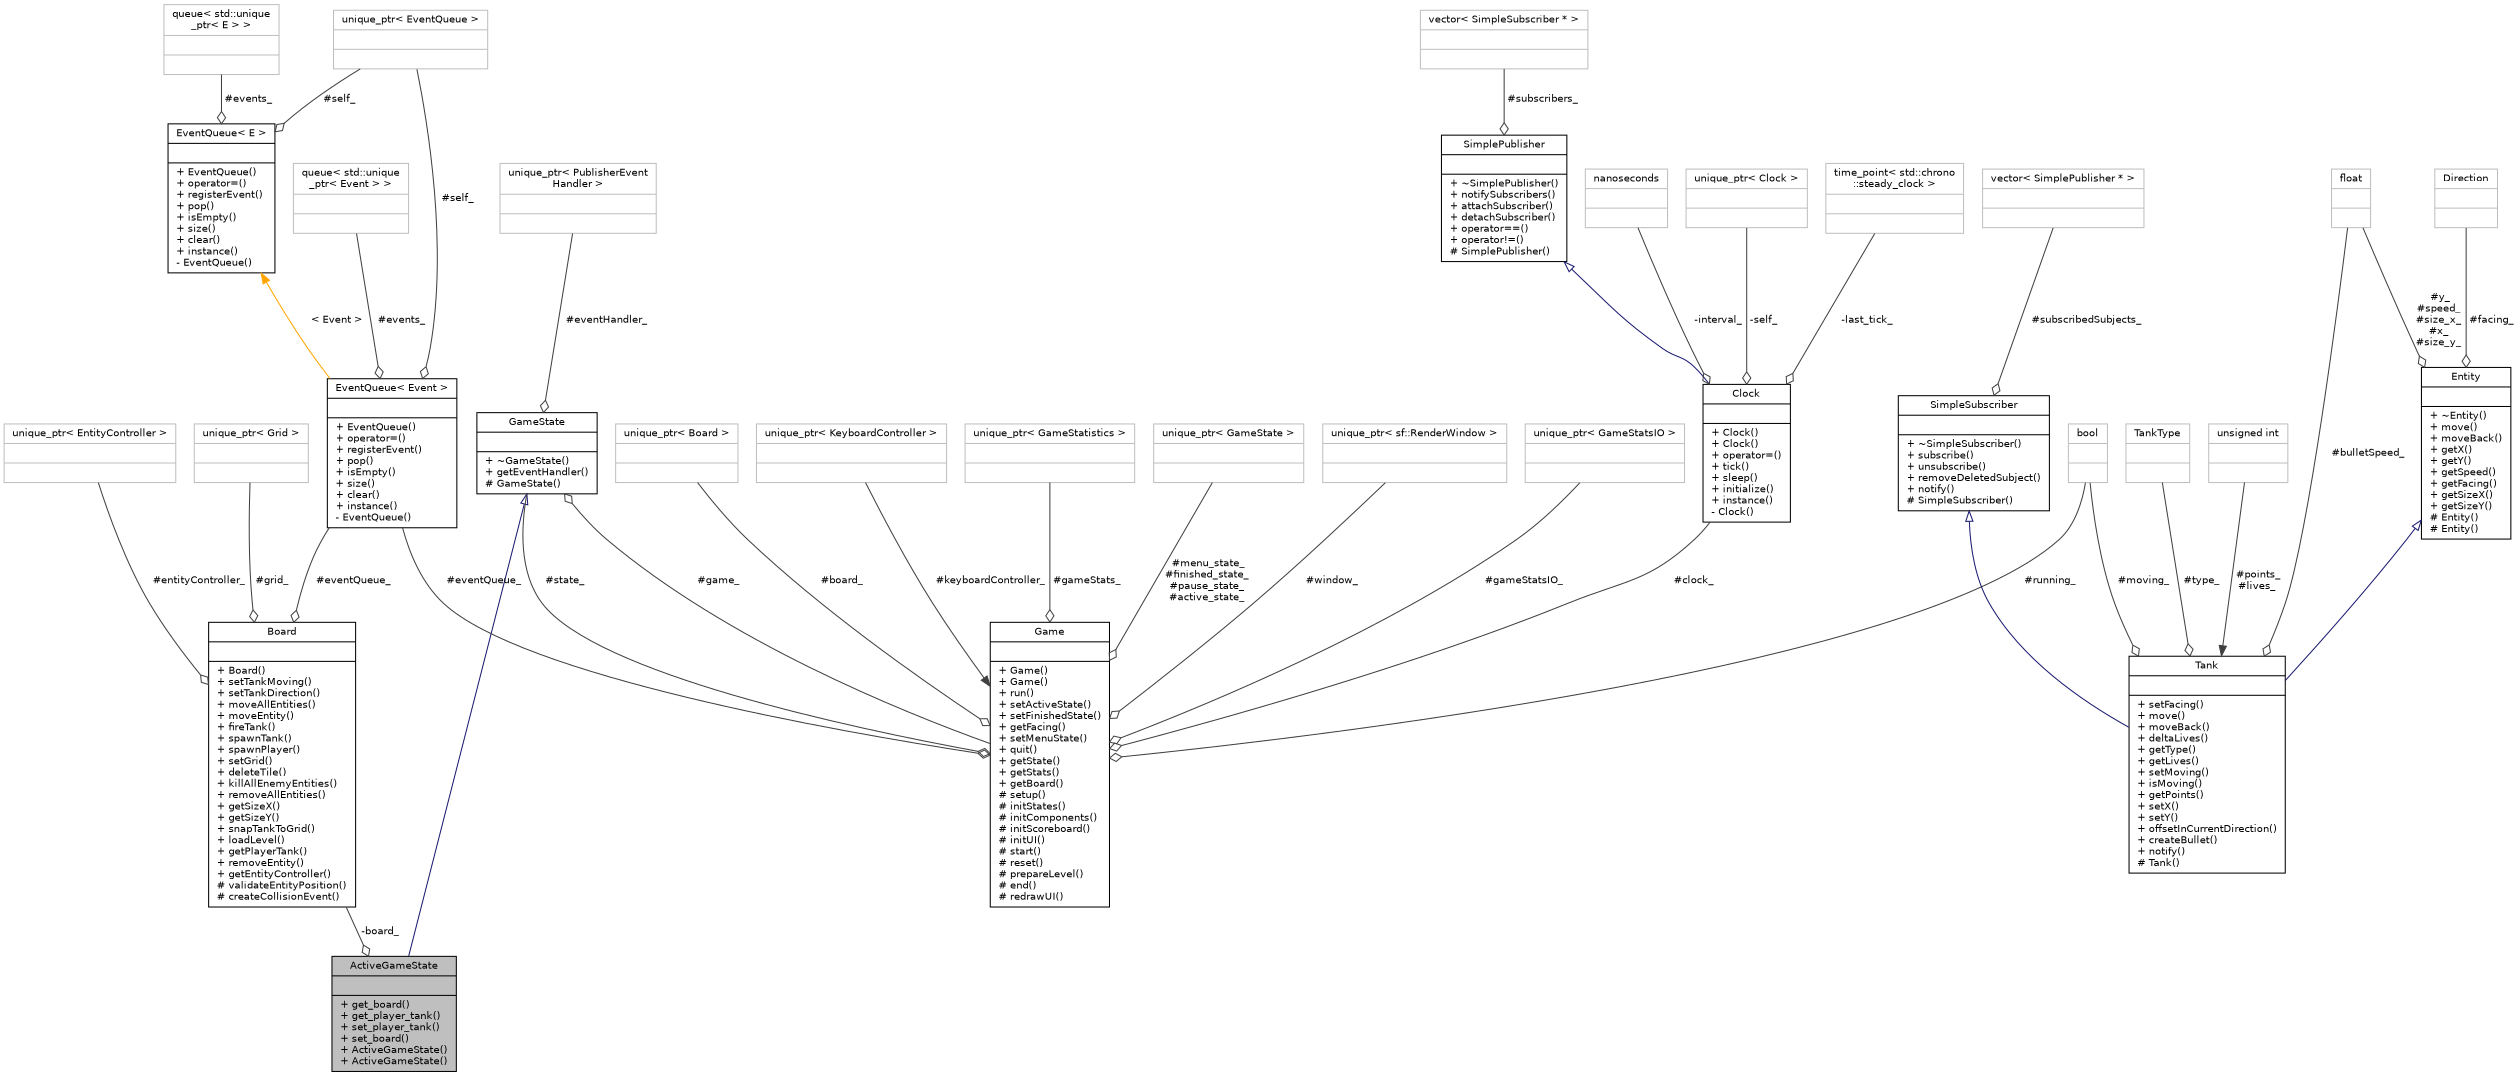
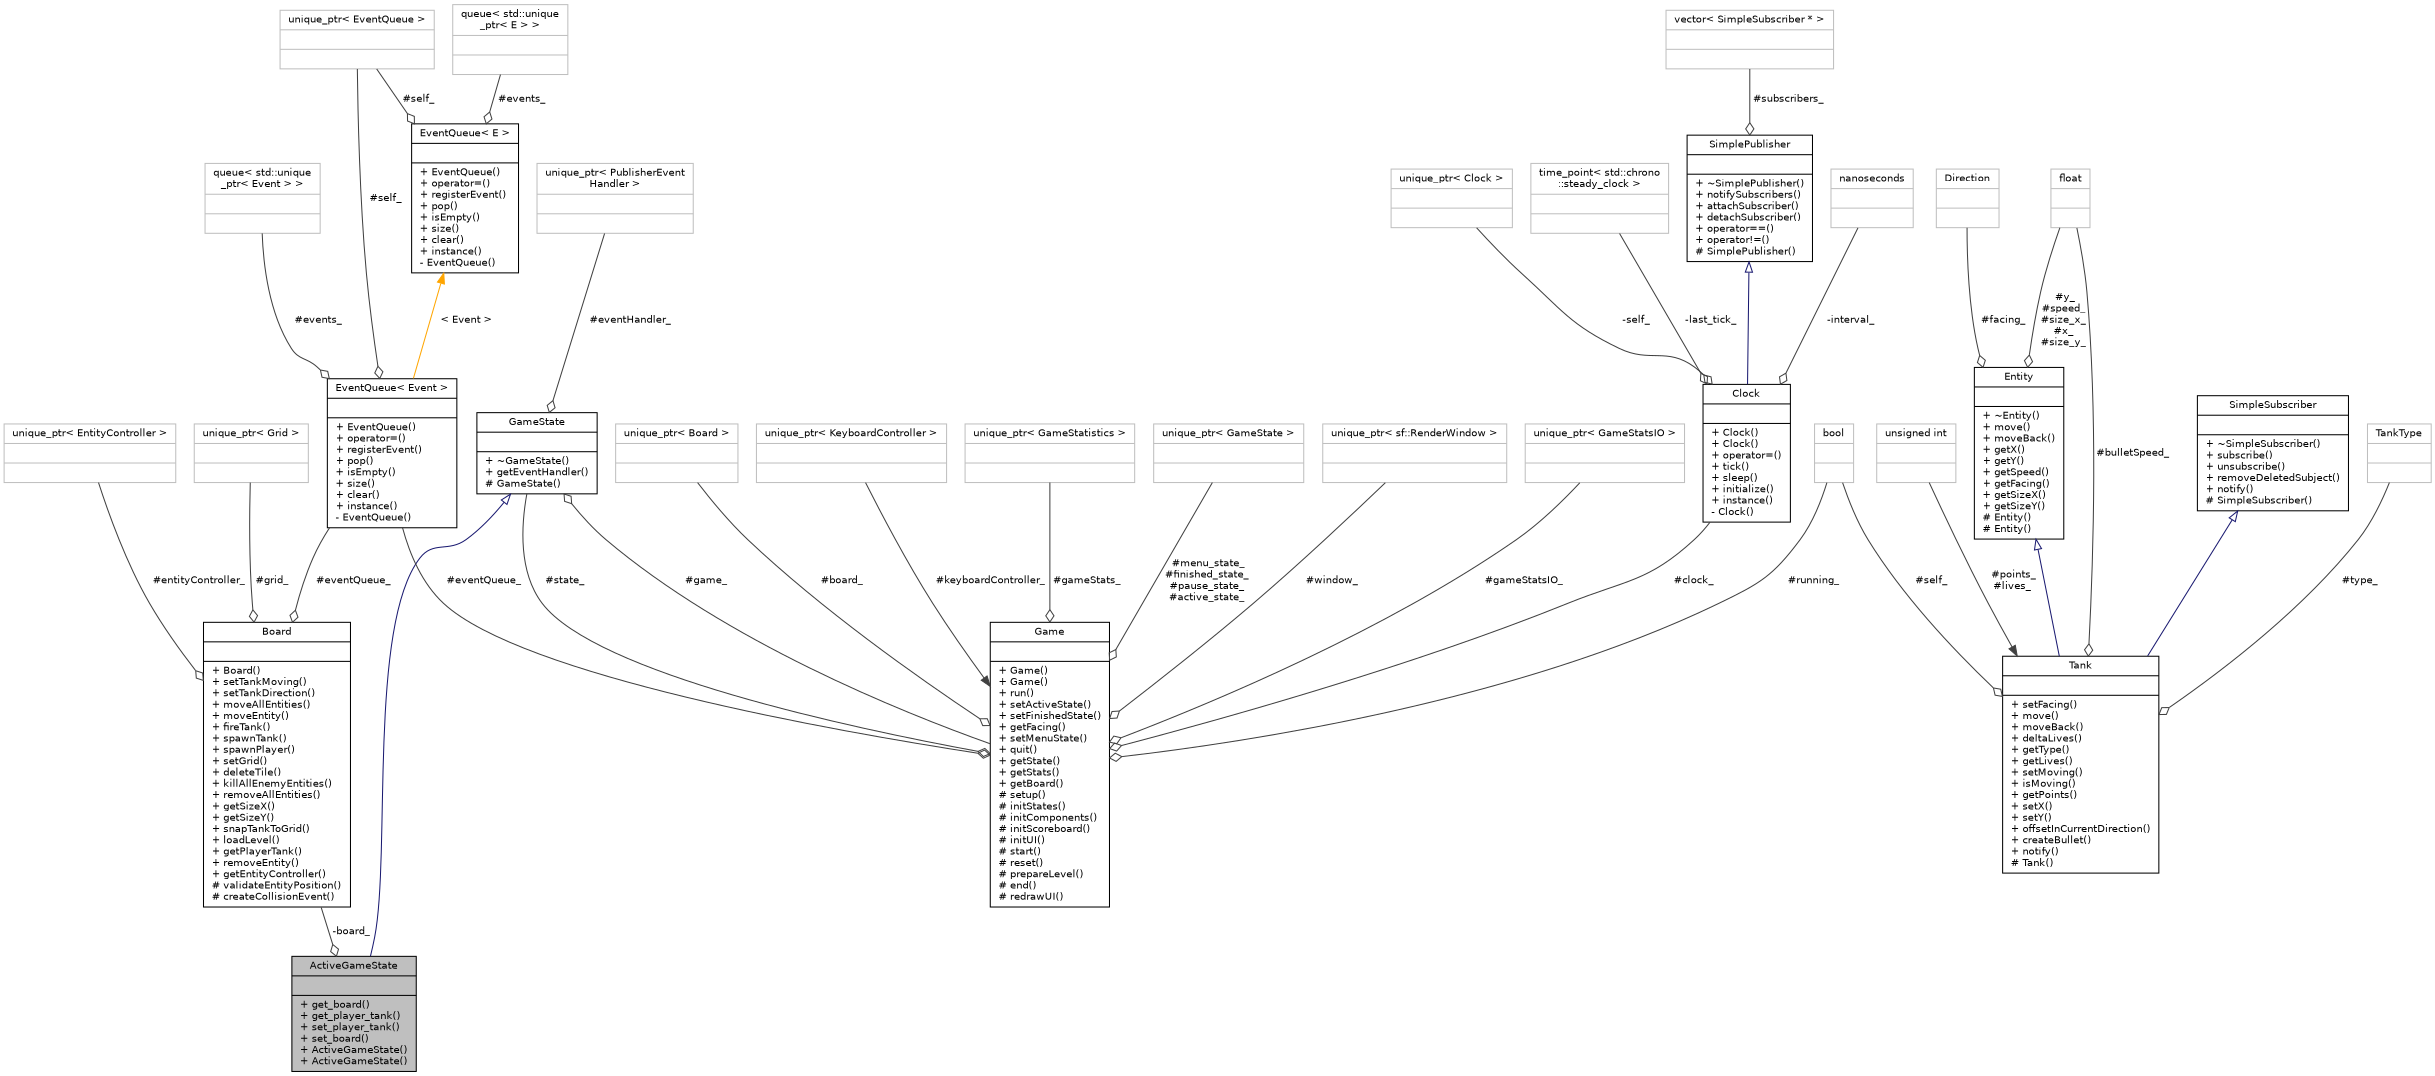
(2063, 198) -> none
(2142, 581) -> (1930, 581)
